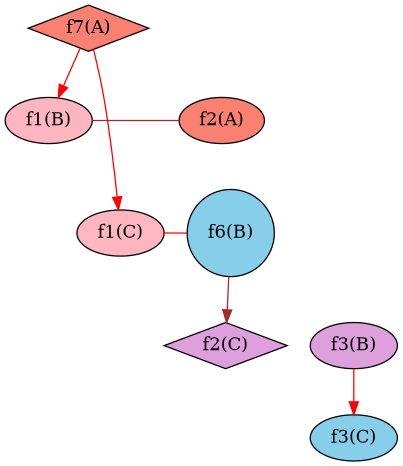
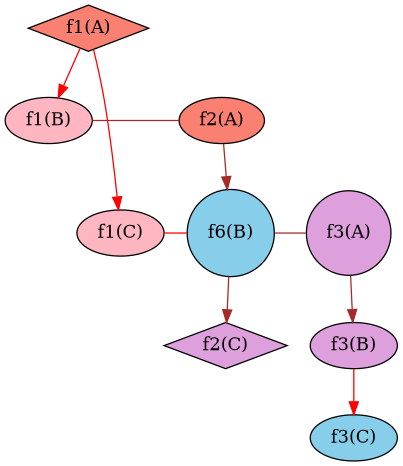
(88, 28) -> (88, 28)
none -> (225, 160)
none -> (349, 233)
